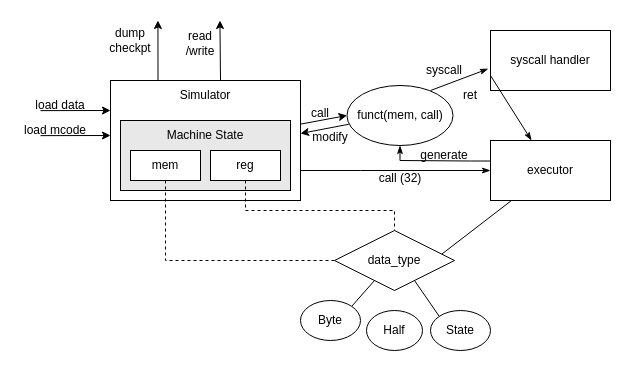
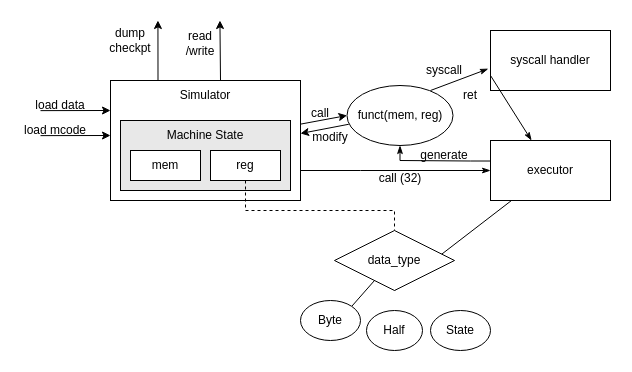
(401, 116) -> (401, 116)
(210, 261) -> none
(427, 298) -> none
